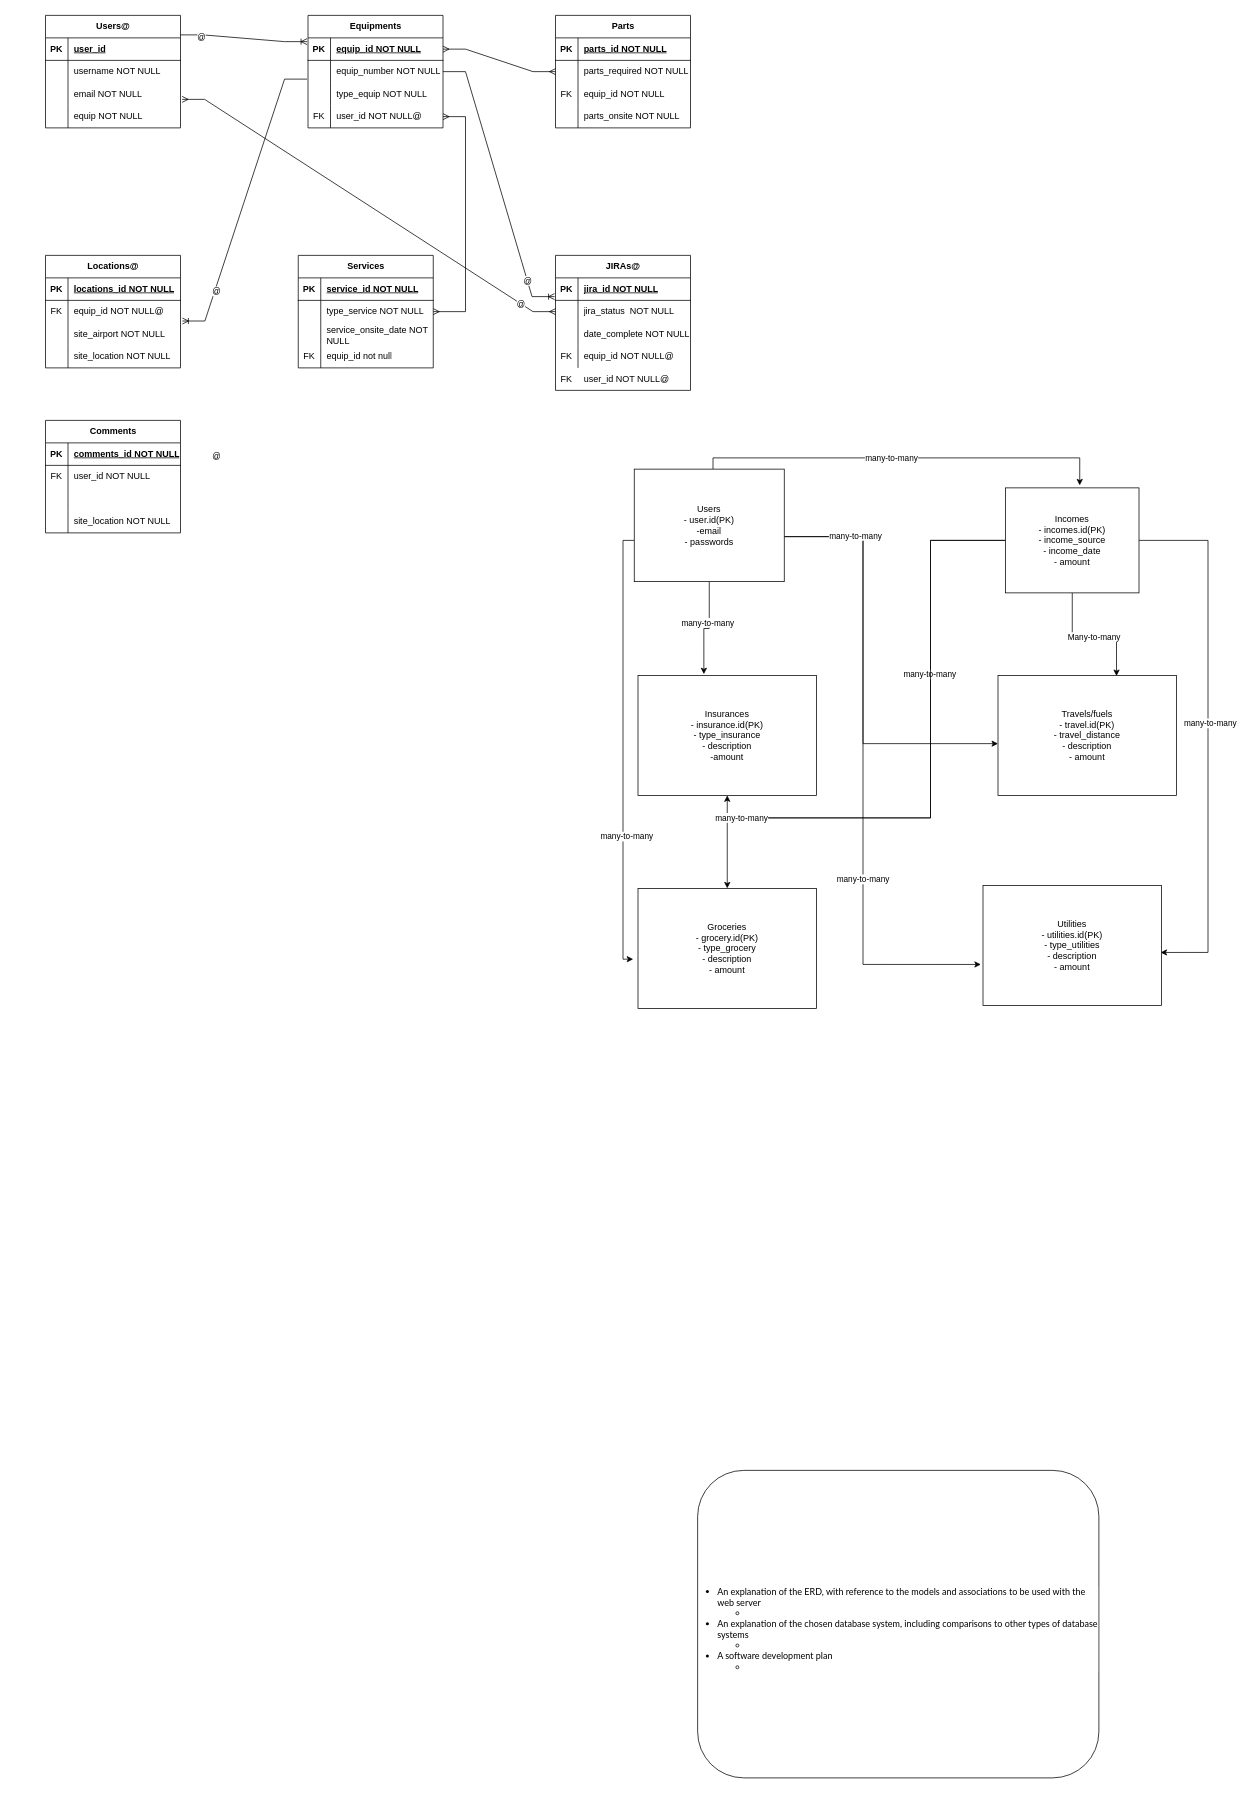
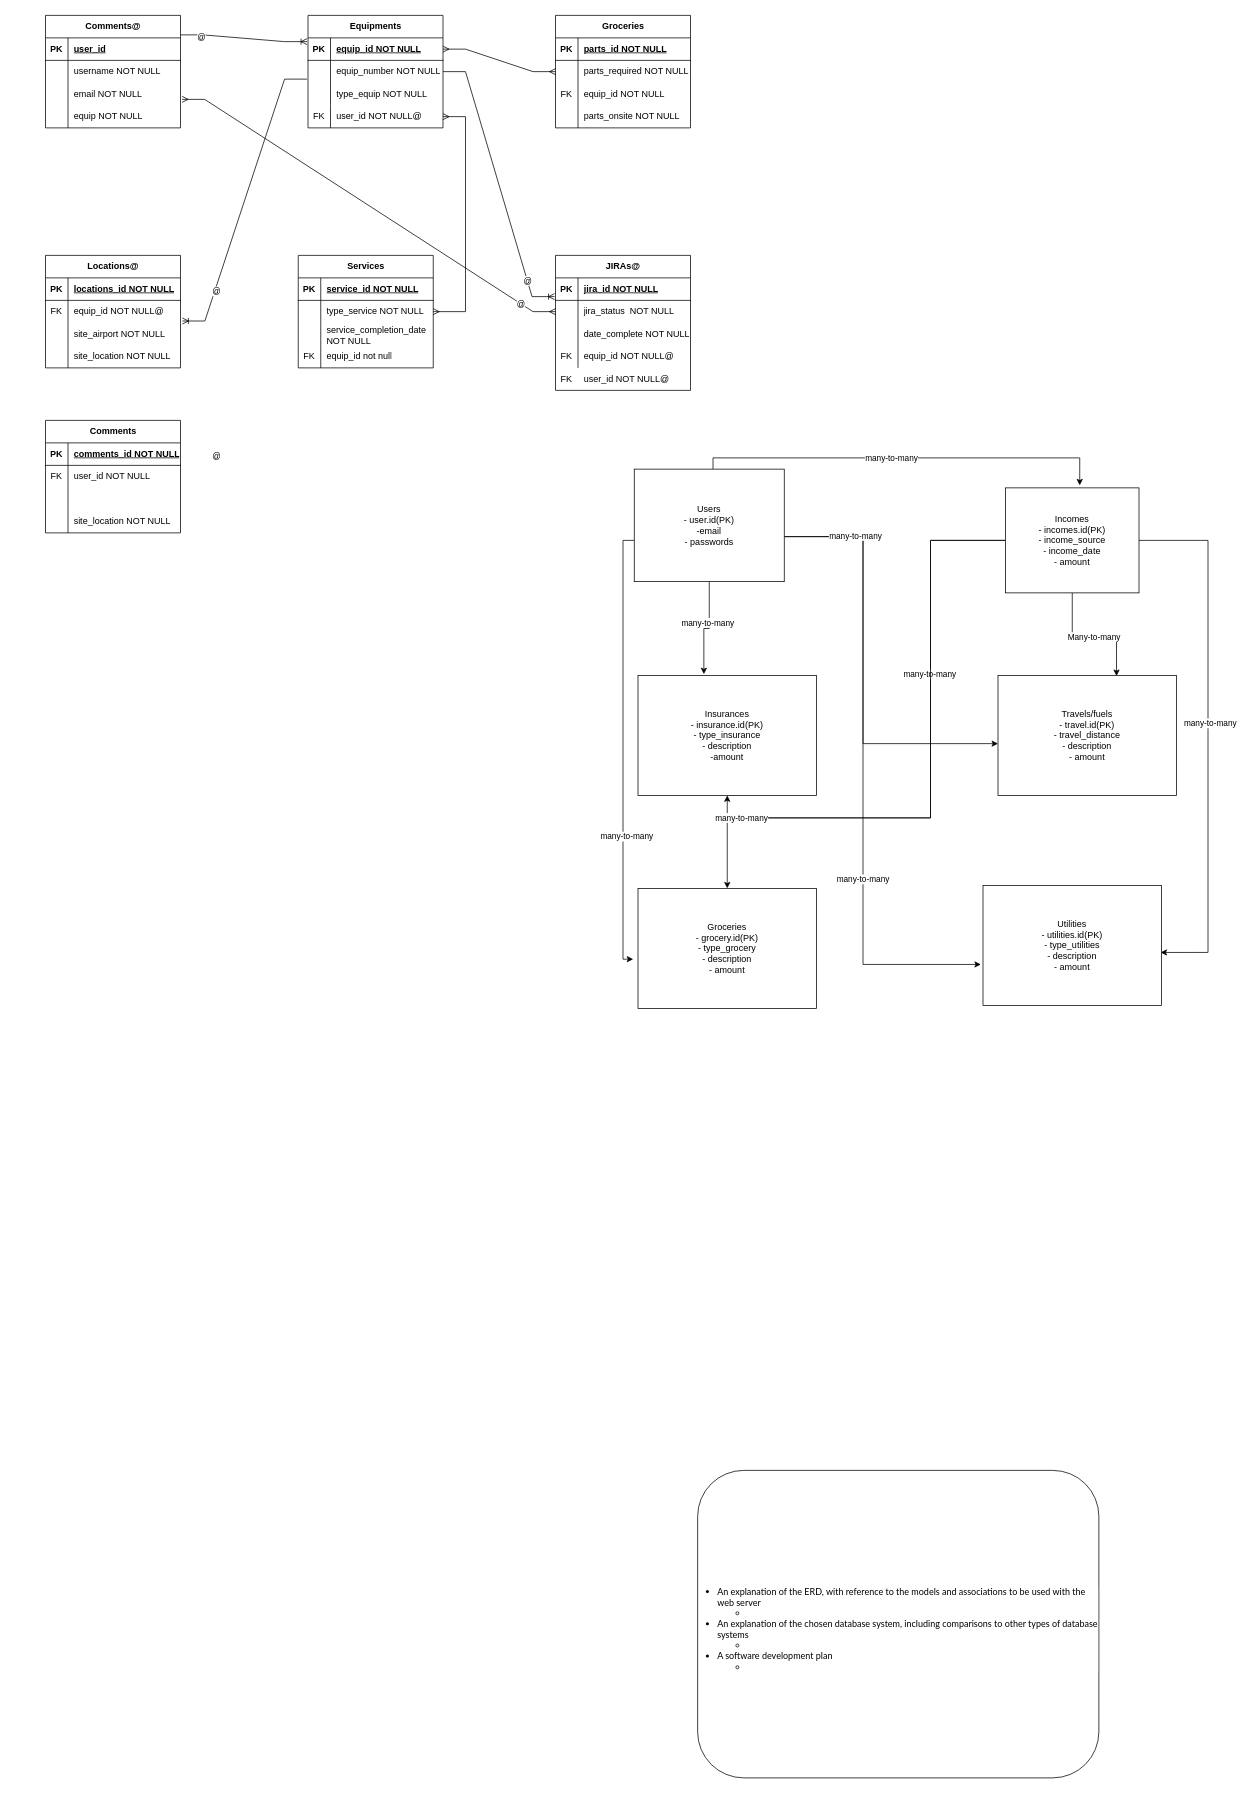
(113, 27) -> (113, 27)
(623, 27) -> (623, 27)
(380, 334) -> (380, 334)
